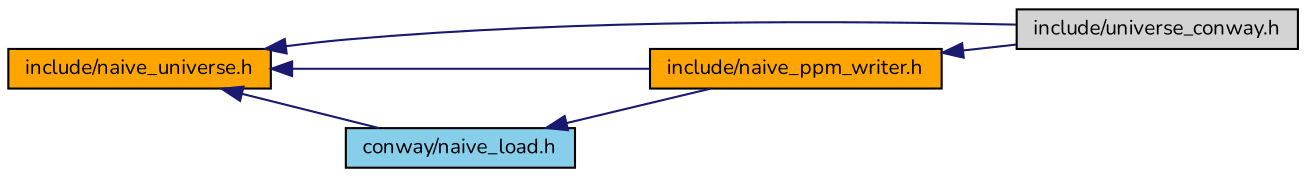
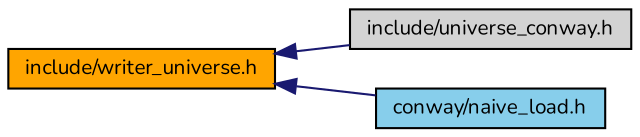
(140, 69) -> (142, 69)
(796, 69) -> none
